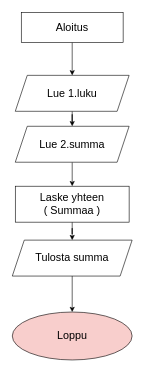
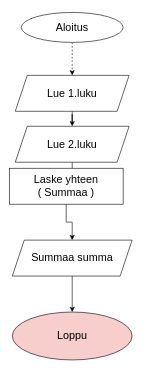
(72, 27) -> (72, 27)
(72, 56) -> (72, 56)
(72, 144) -> (72, 144)
(72, 204) -> (66, 186)
(72, 258) -> (72, 258)
